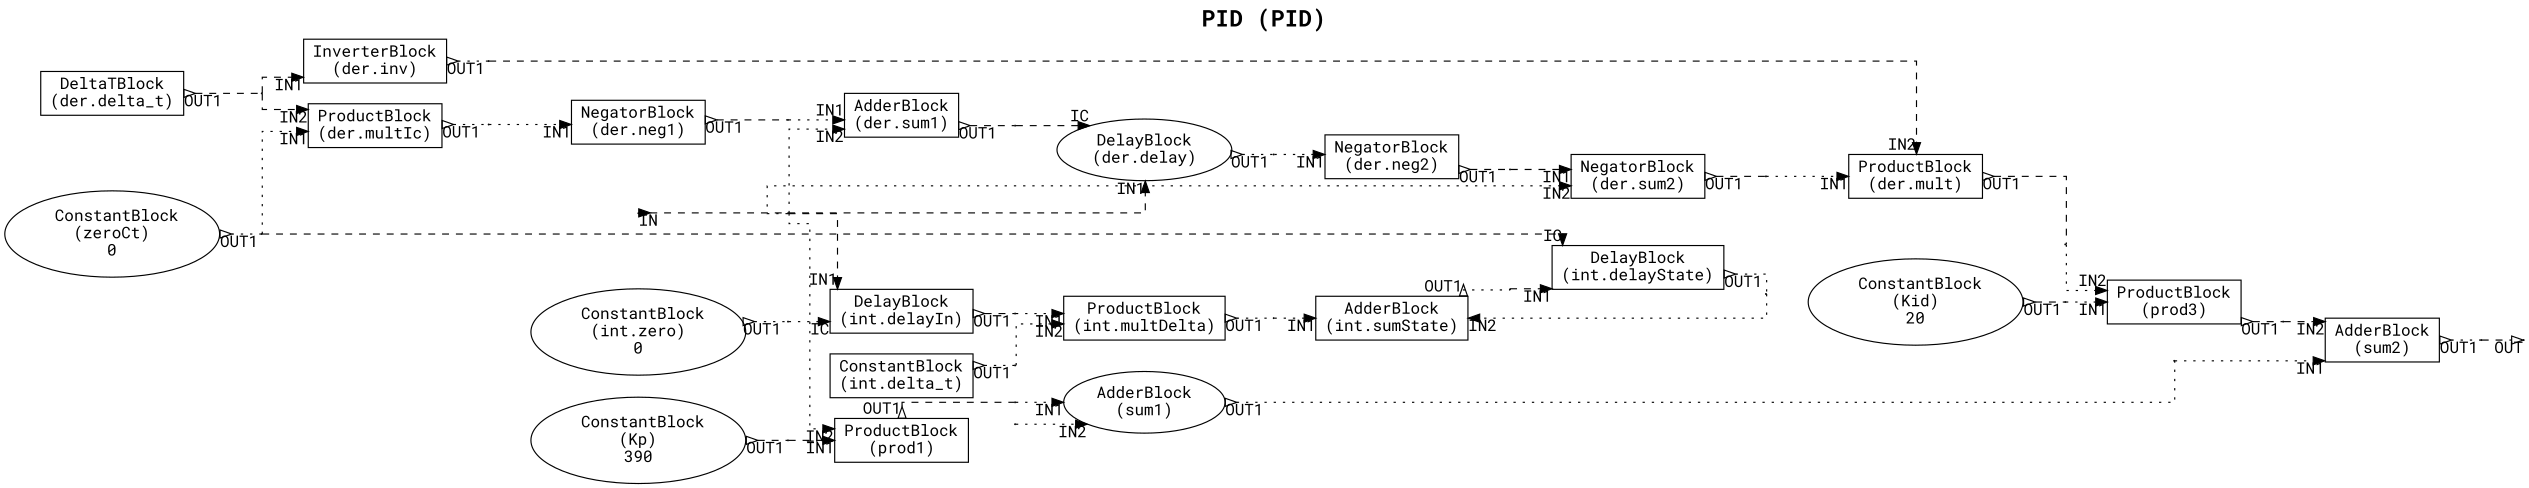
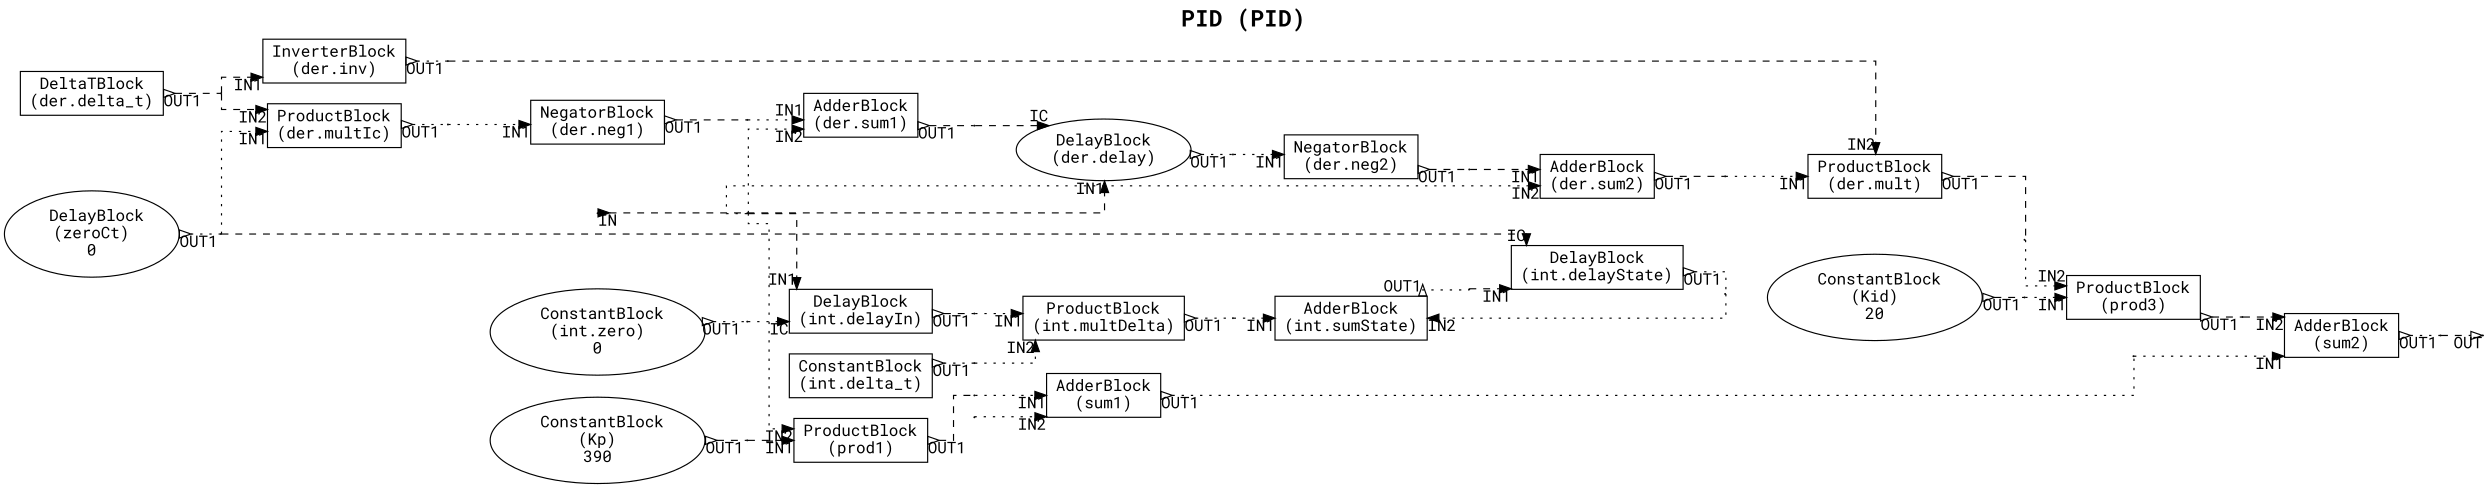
(1638, 176) -> (1597, 176)
(112, 234) -> (92, 234)
(1144, 402) -> (1104, 395)
